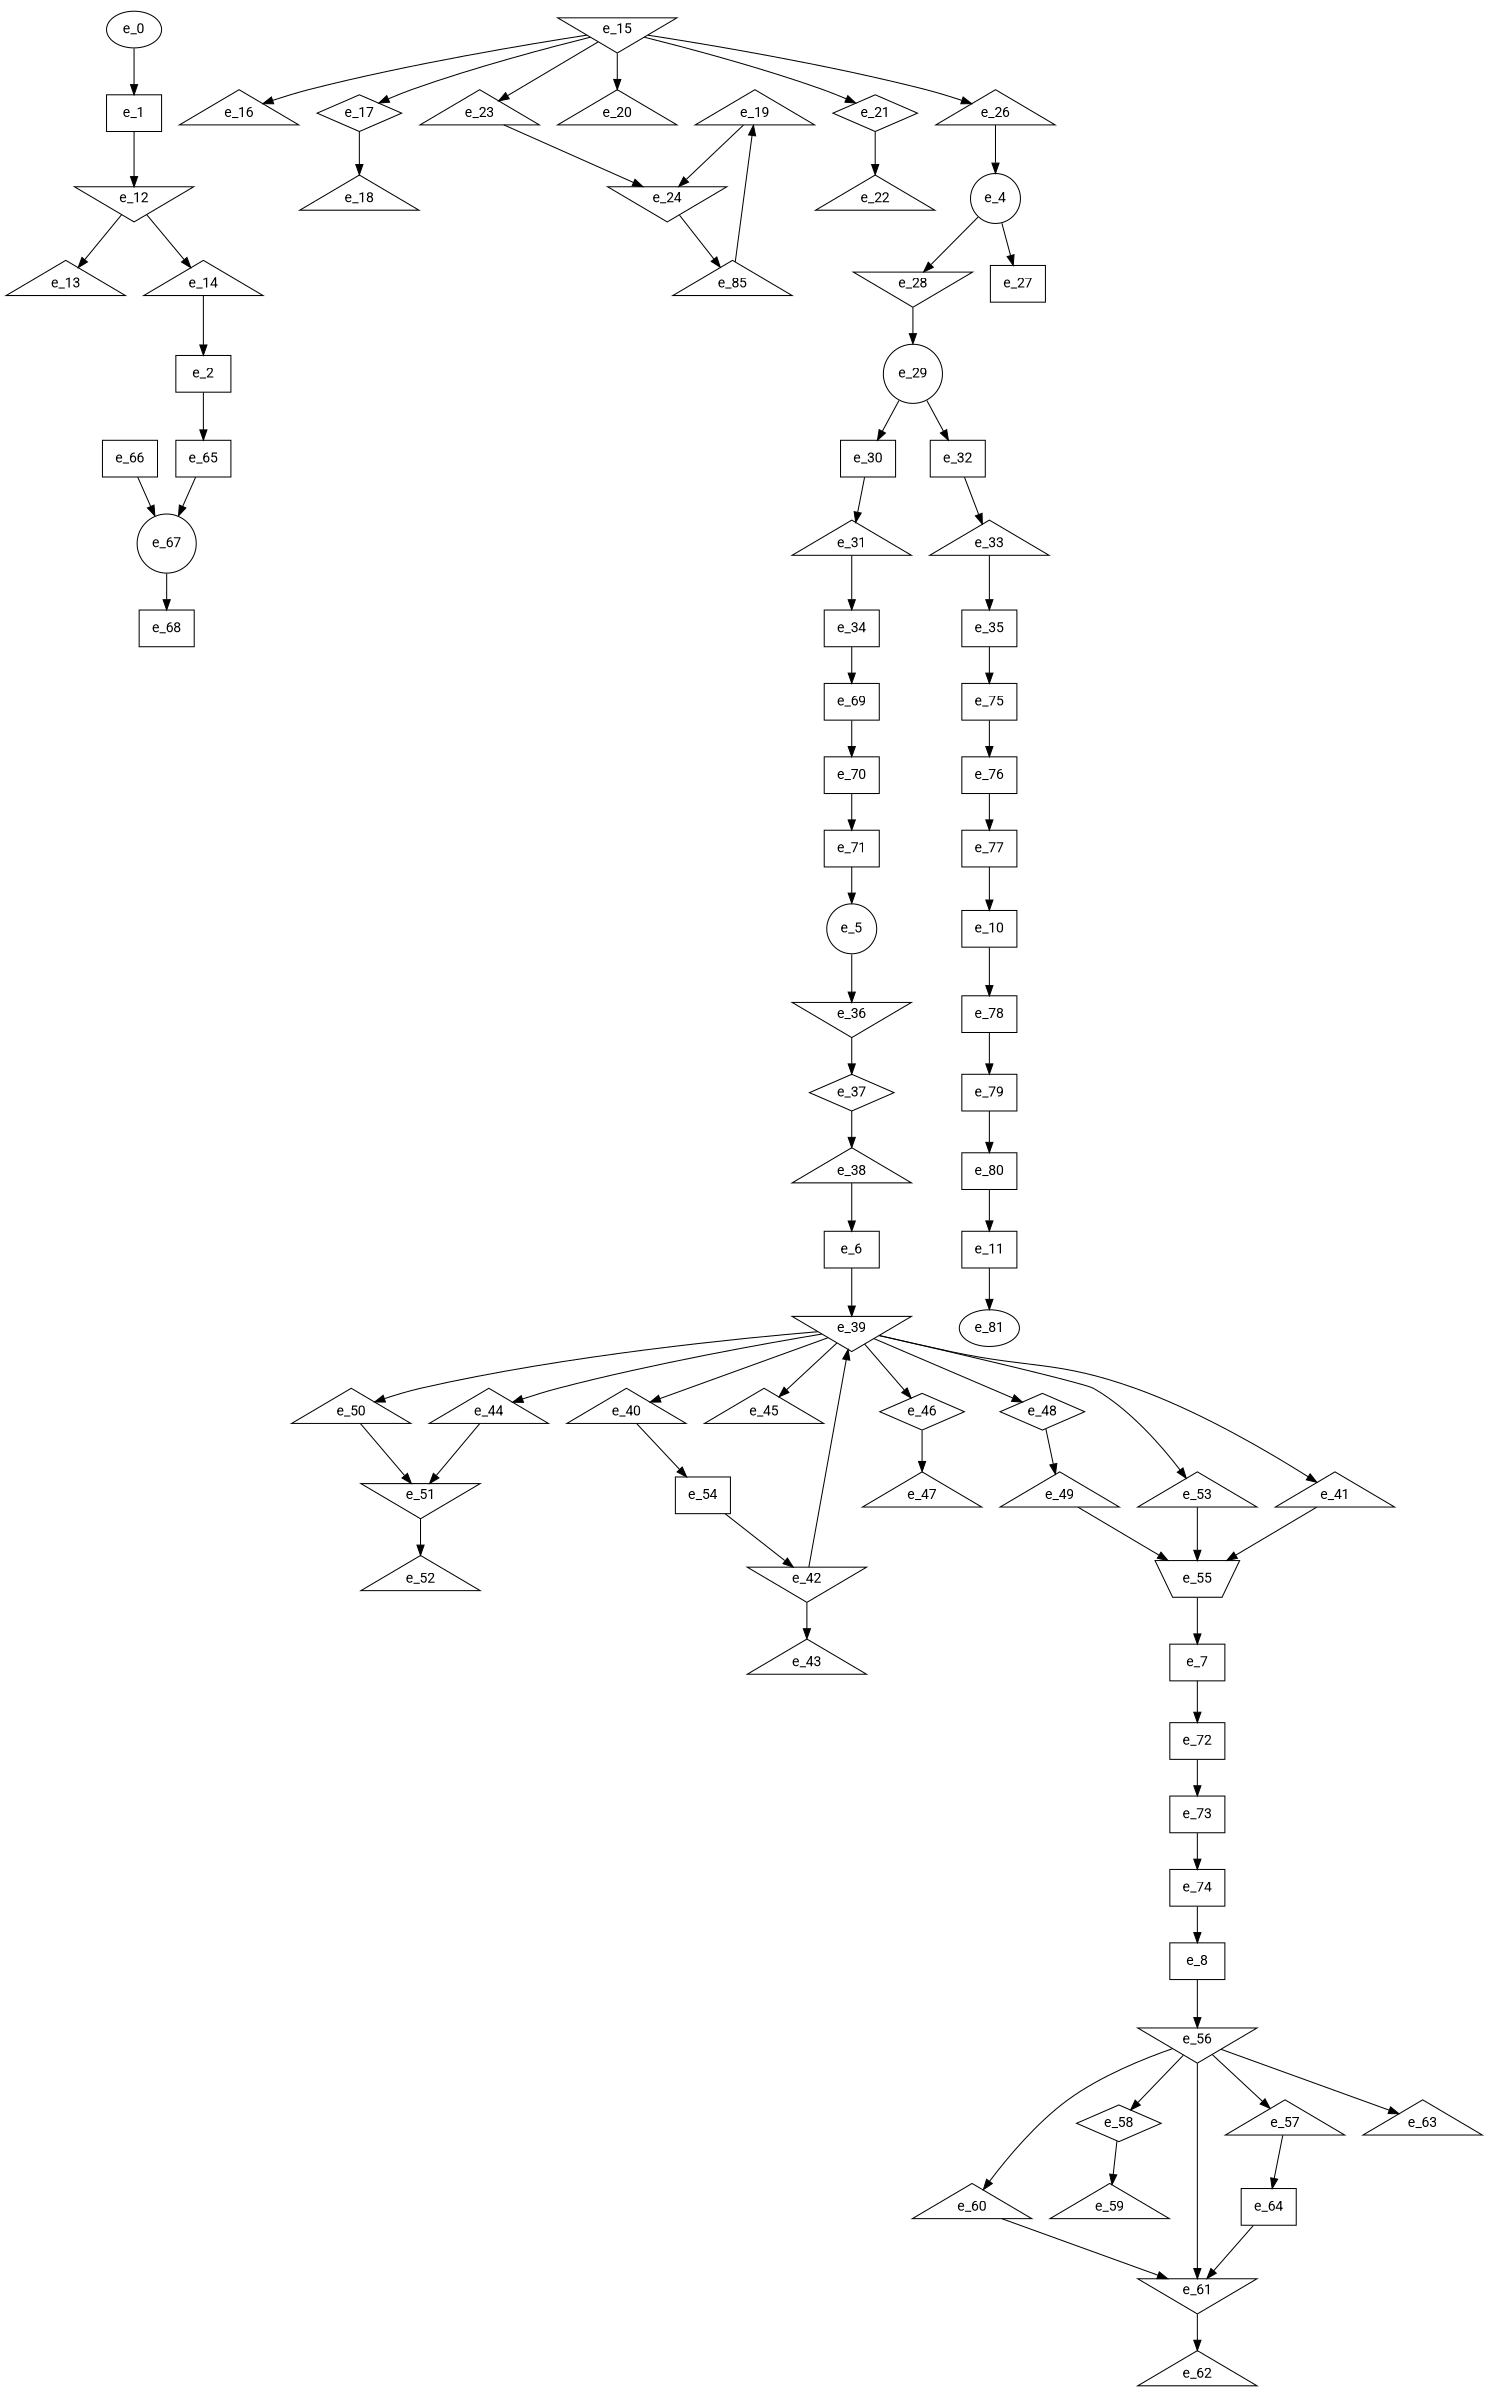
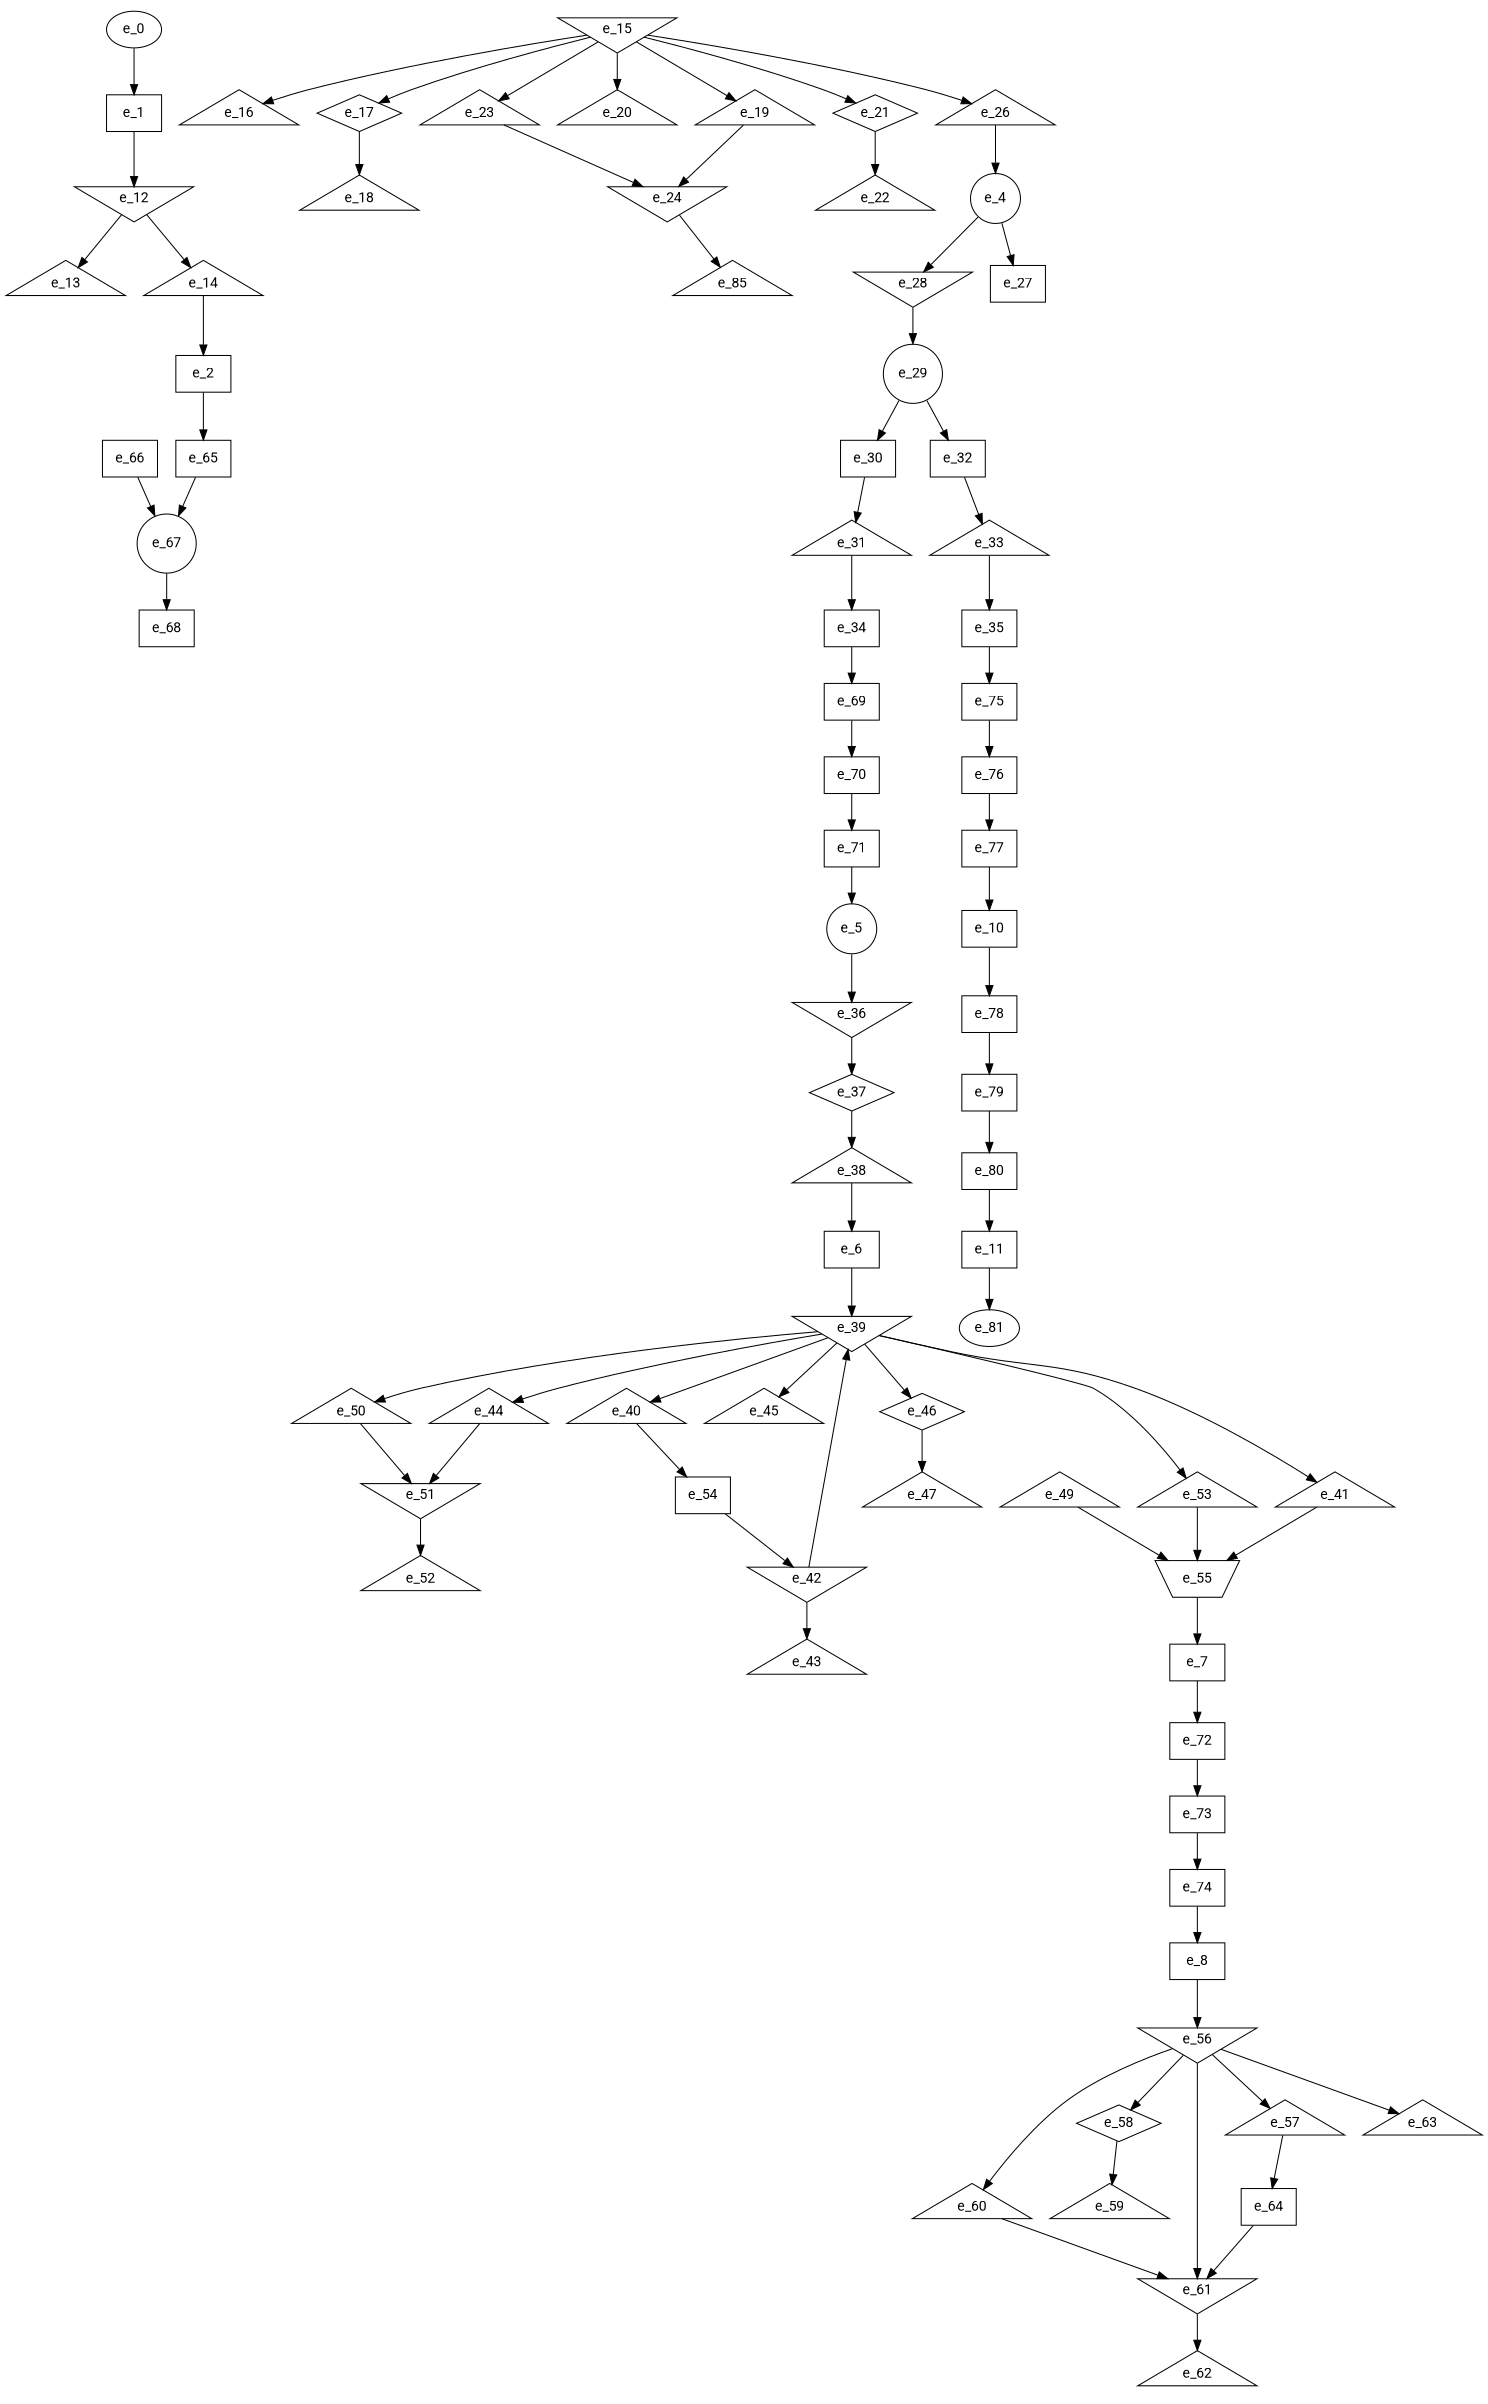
(744, 199) -> (682, 69)
(1042, 1412) -> none
